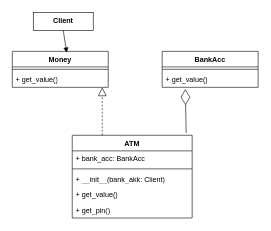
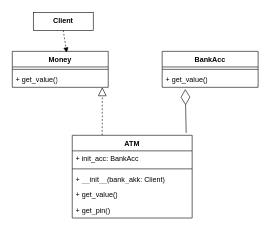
(65, 39) -> (65, 39)
(111, 159) -> (110, 159)
